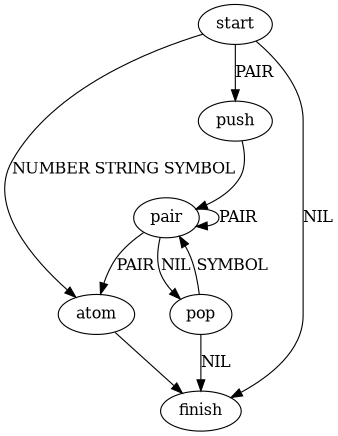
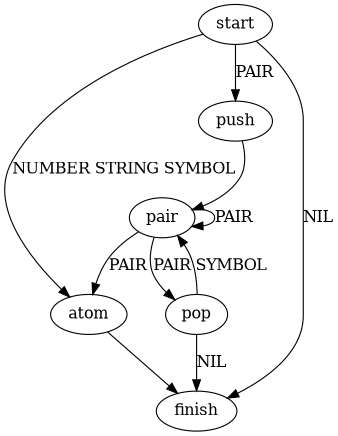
(176, 266) -> (172, 266)
